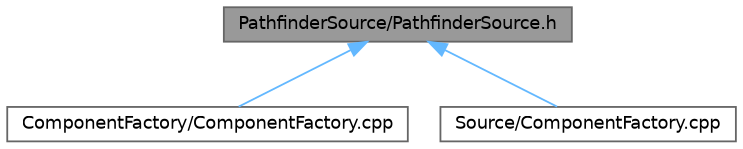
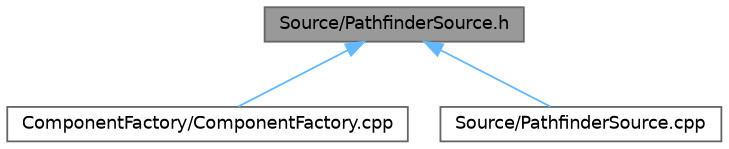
(398, 24) -> (394, 24)
(588, 124) -> (581, 124)
